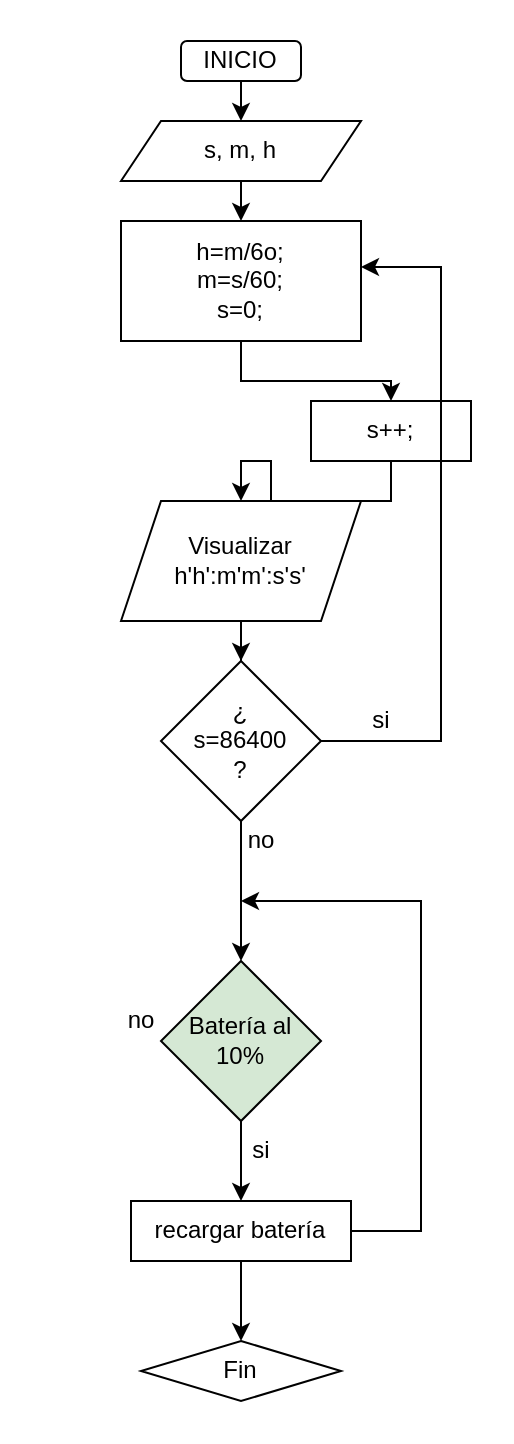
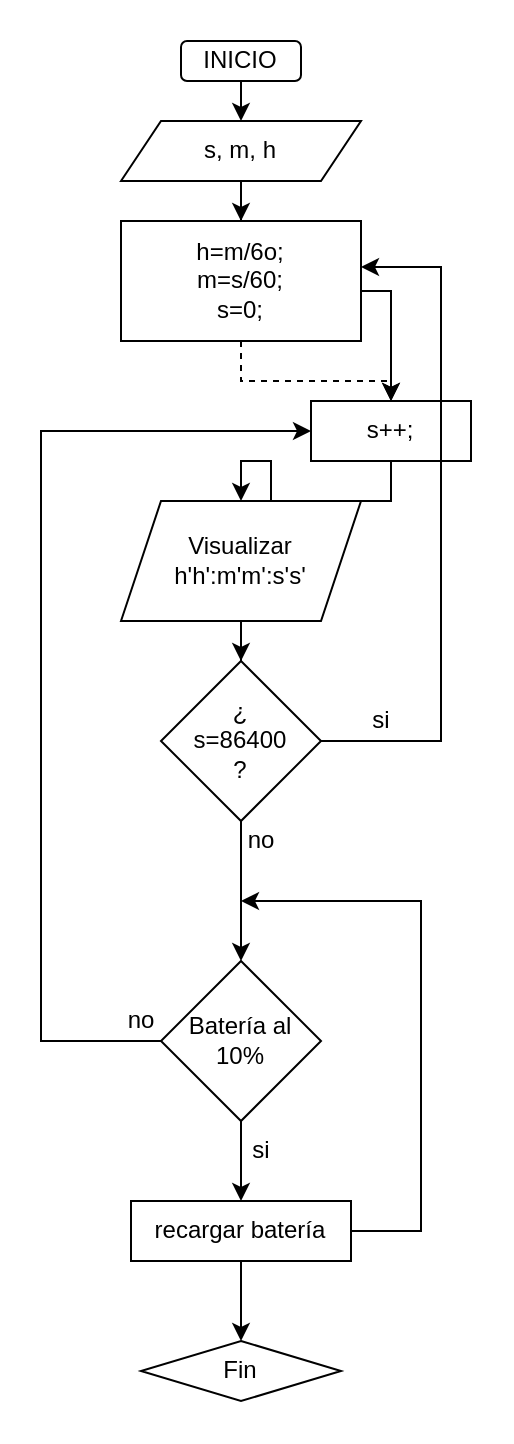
none -> (391, 319)
(296, 381) -> (296, 381)
none -> (41, 668)
(241, 1041) -> (241, 1041)
